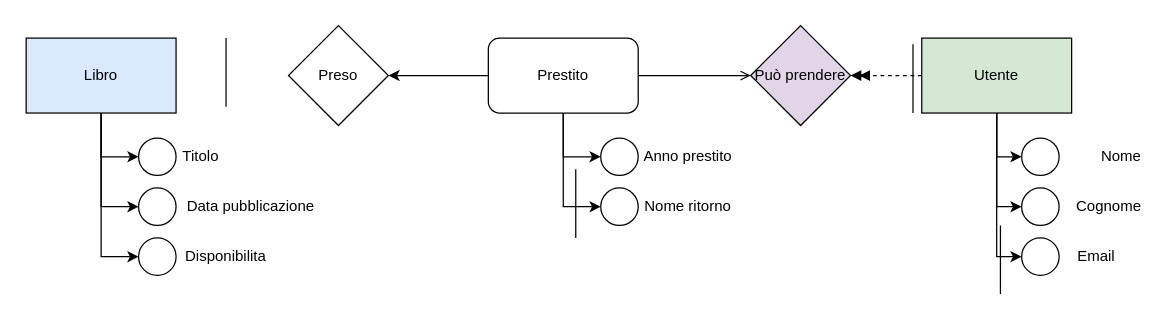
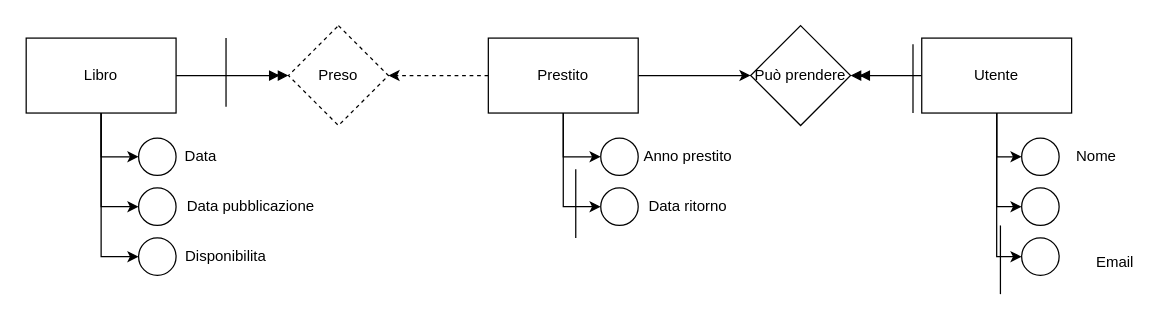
(101, 76) -> (101, 76)
none -> (222, 76)
(338, 76) -> (338, 76)
(441, 76) -> (441, 76)
(563, 76) -> (563, 76)
(742, 76) -> (740, 76)
(801, 76) -> (801, 76)
(895, 76) -> (895, 76)
(997, 76) -> (997, 76)
(201, 157) -> (201, 157)
(1122, 157) -> (1097, 157)
(688, 207) -> (688, 207)
(1109, 207) -> none
(1097, 257) -> (1116, 263)
